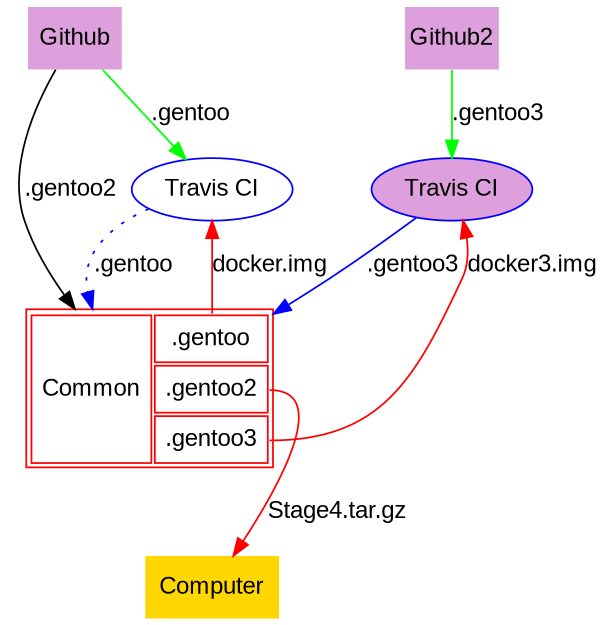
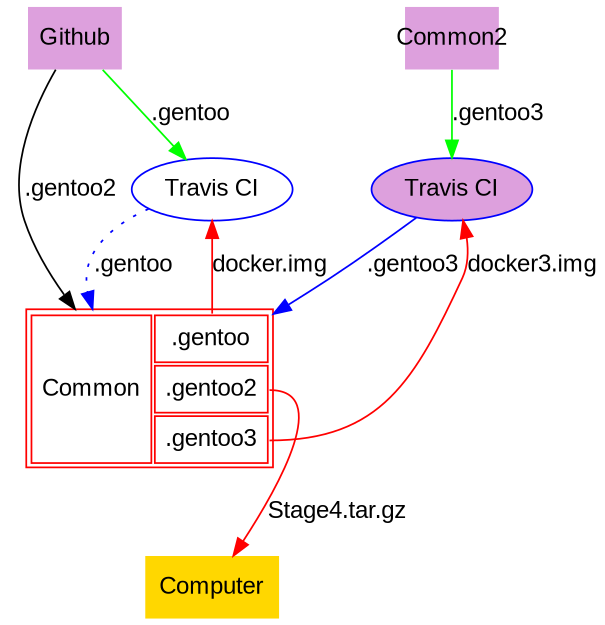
(452, 38) -> (452, 38)
